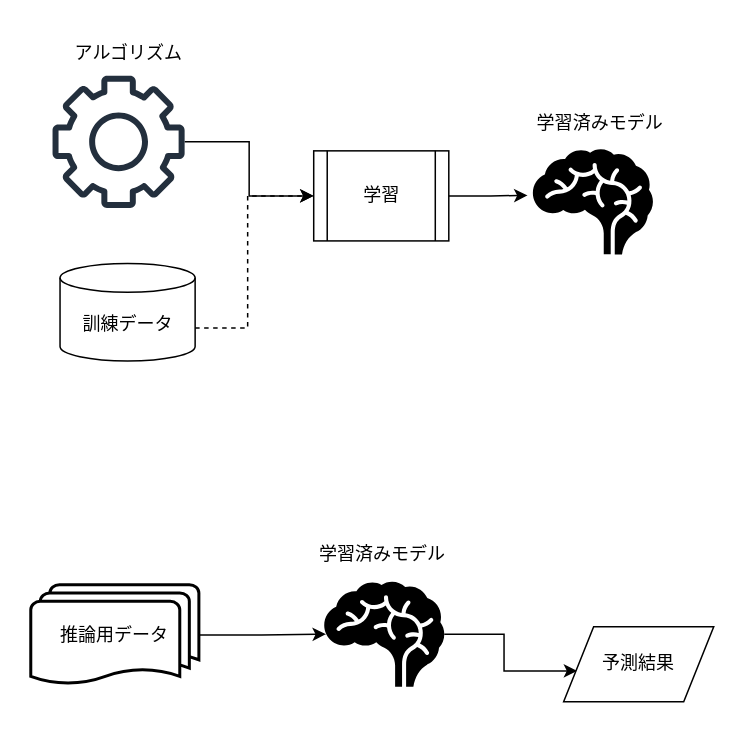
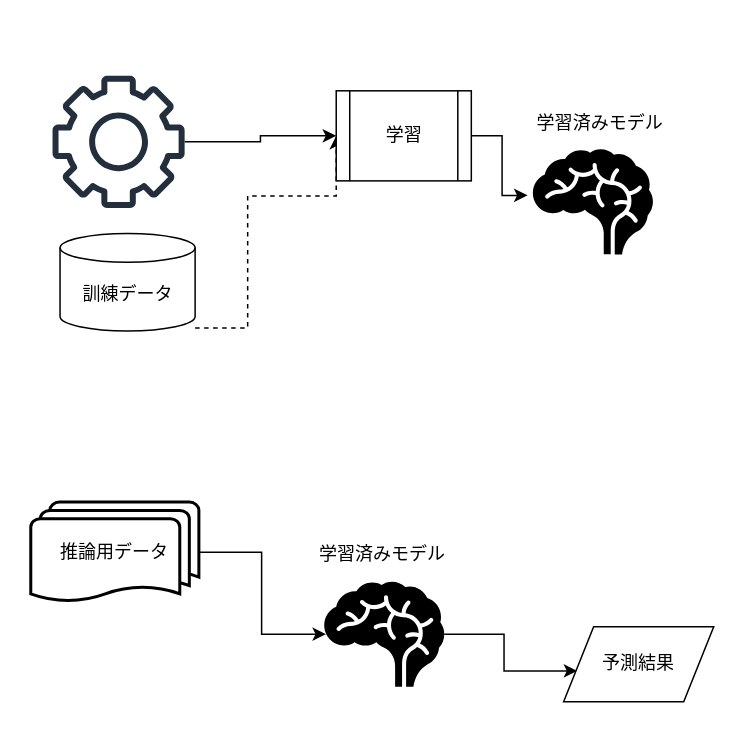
(128, 53) -> none
(381, 196) -> (404, 136)
(128, 312) -> (128, 282)
(115, 635) -> (115, 552)
